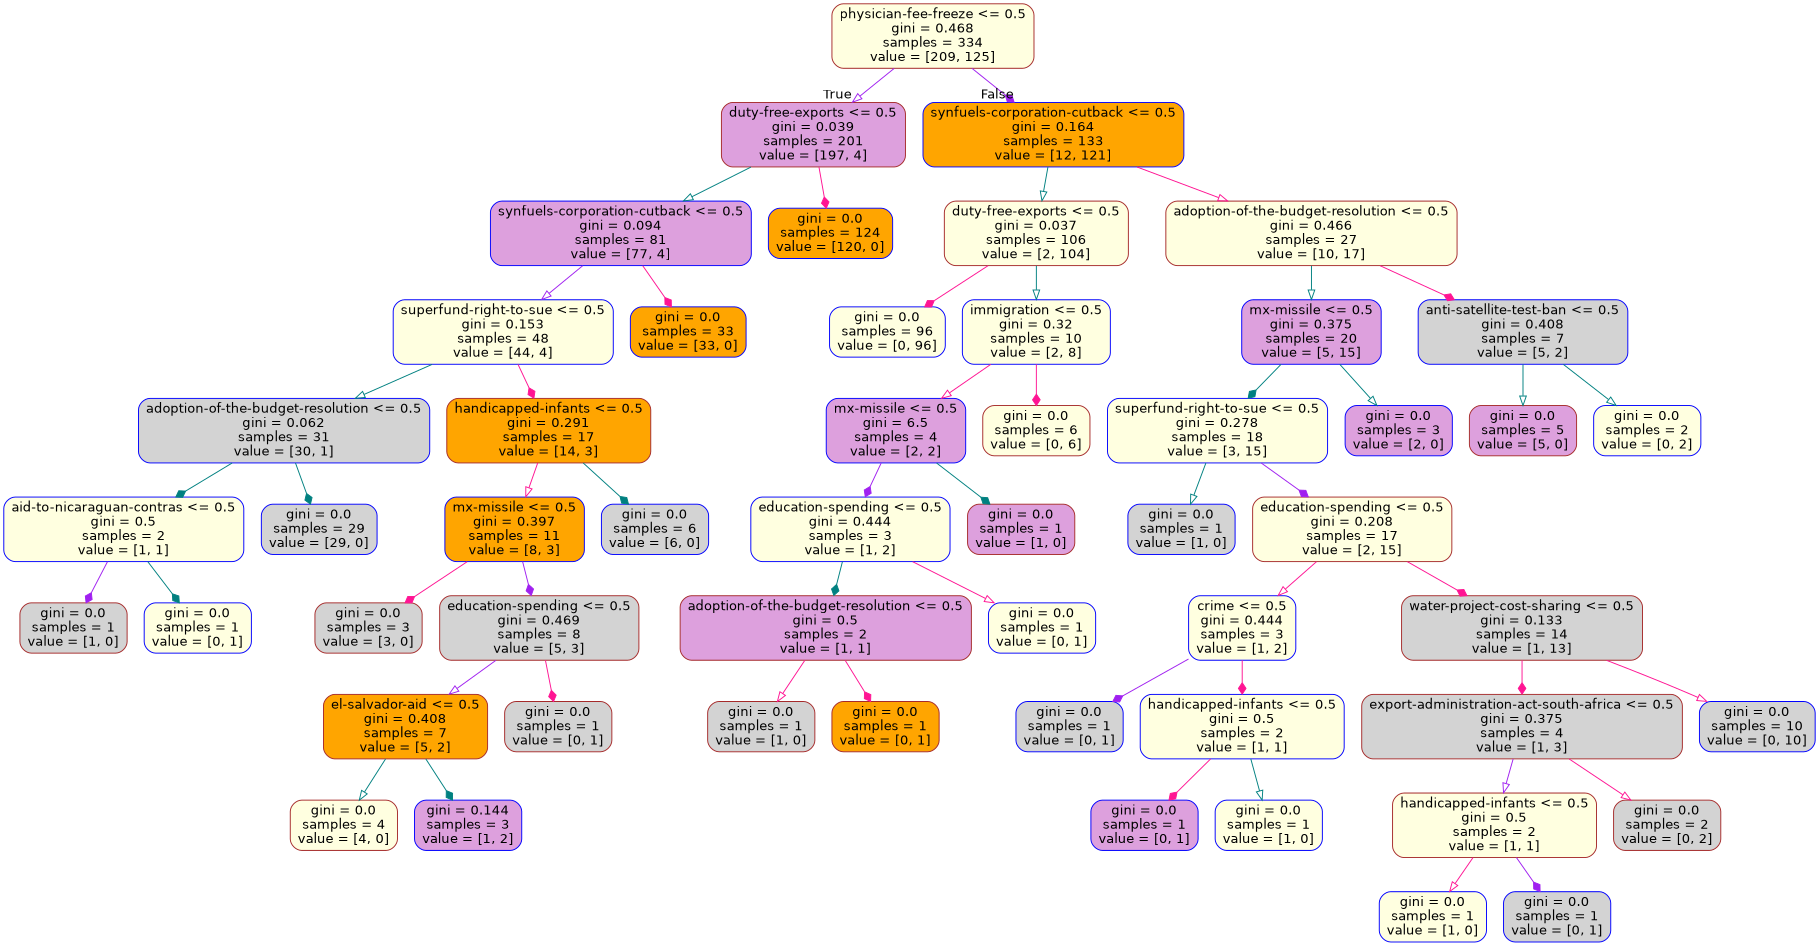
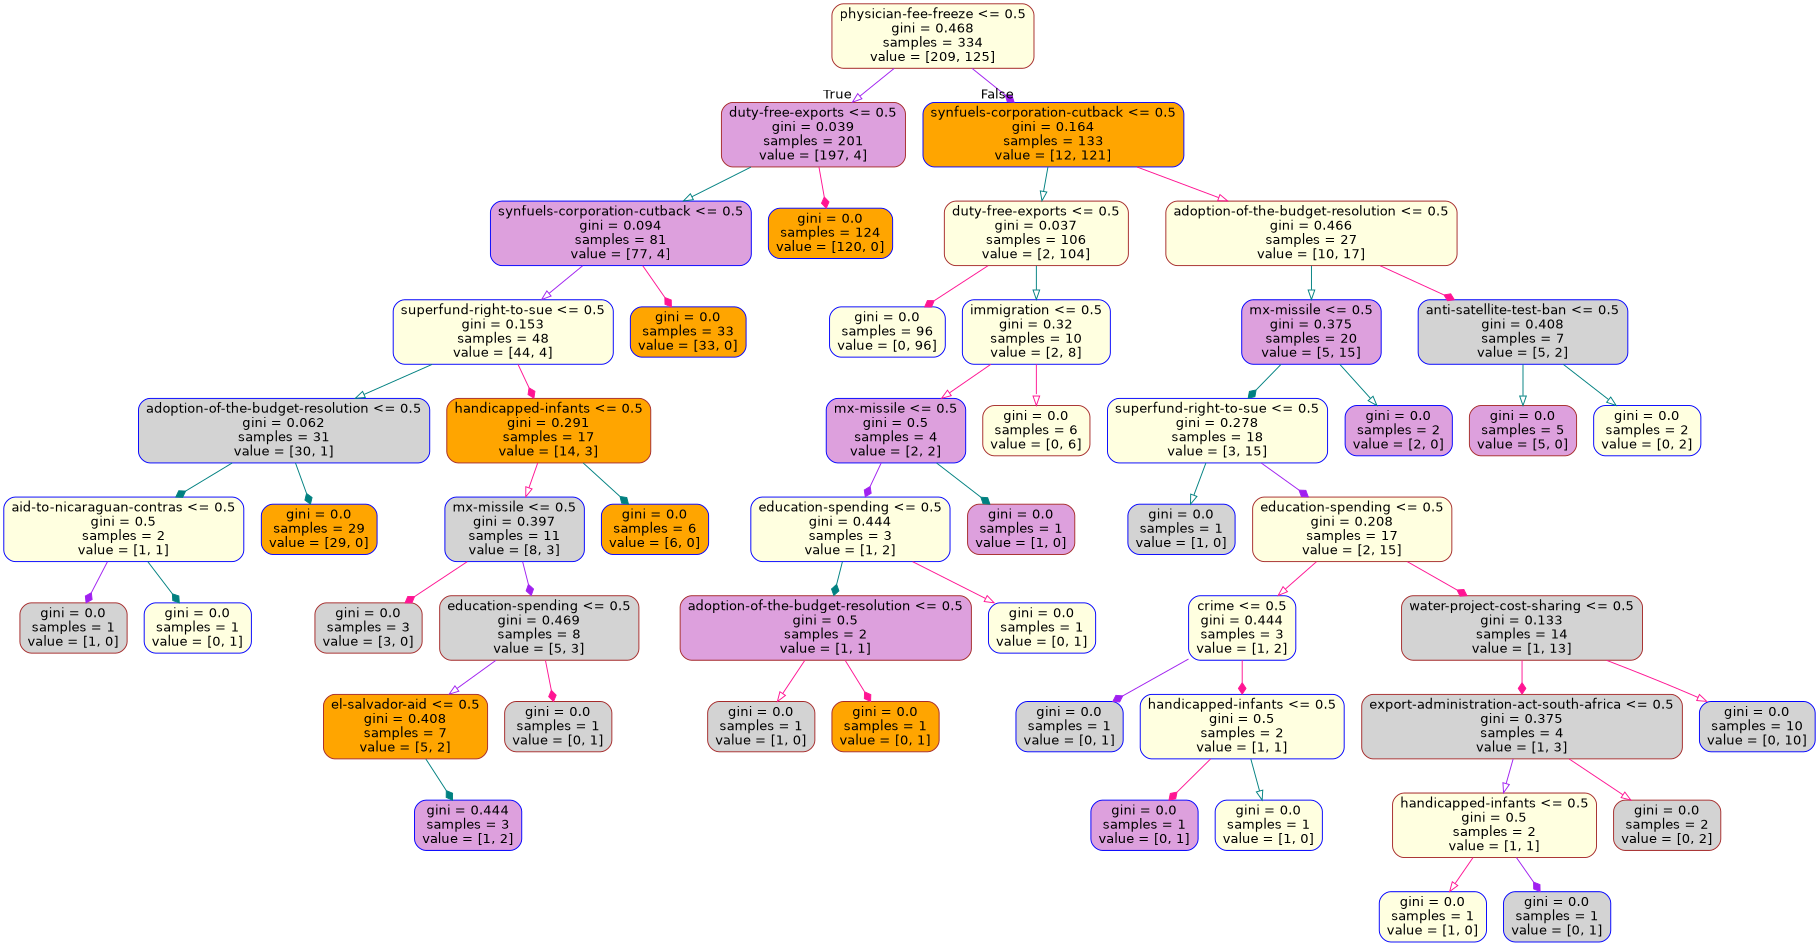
(1036, 379) -> (1036, 379)
(896, 431) -> (896, 431)
(1399, 431) -> (1399, 431)
(319, 529) -> (319, 529)
(515, 529) -> (515, 529)
(655, 529) -> (655, 529)
(344, 825) -> none
(468, 825) -> (468, 825)
